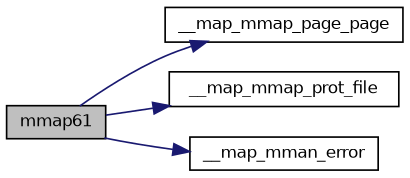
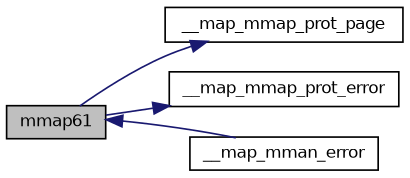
(284, 25) -> (284, 25)
(284, 89) -> (284, 89)
(139, 144) -> (179, 128)
